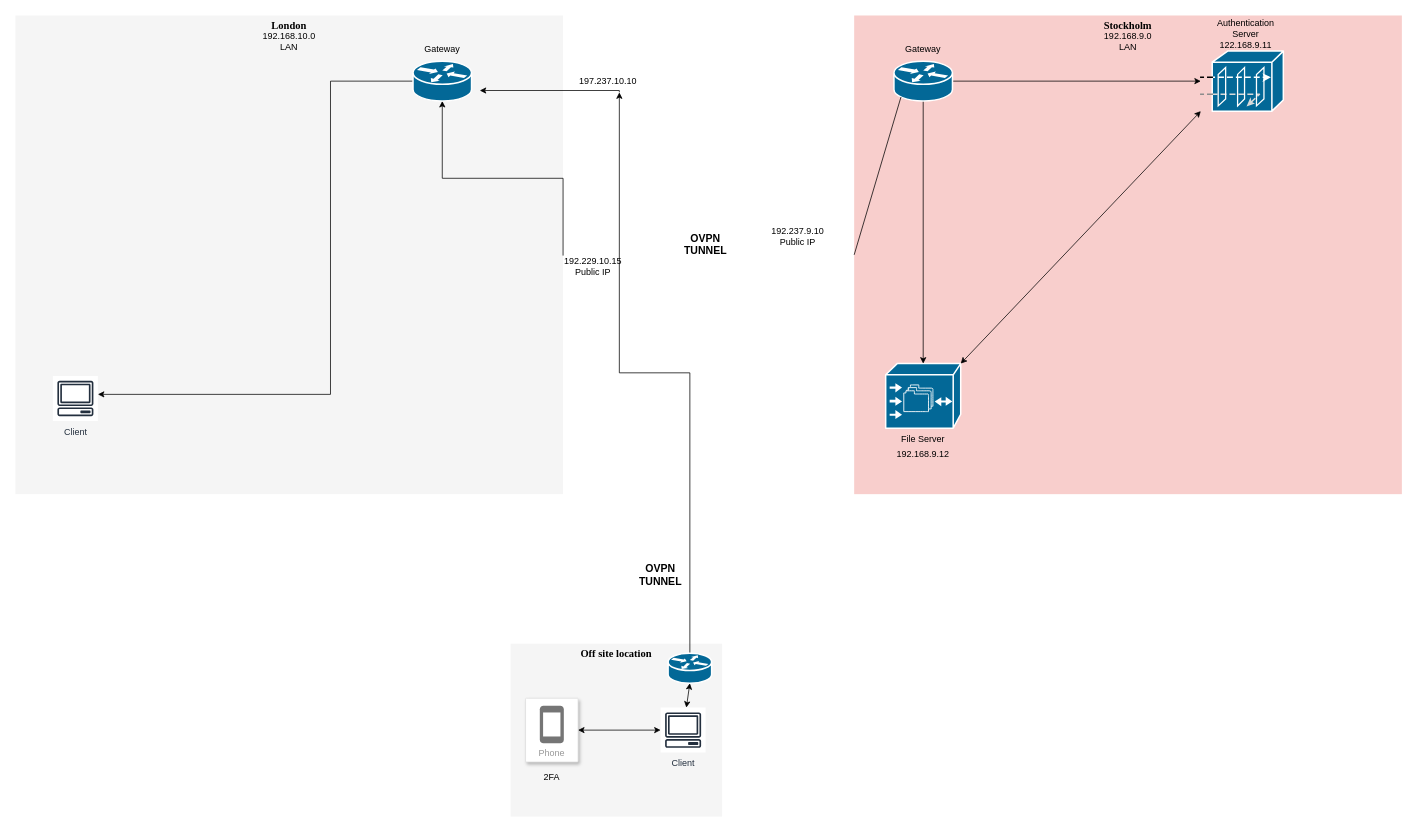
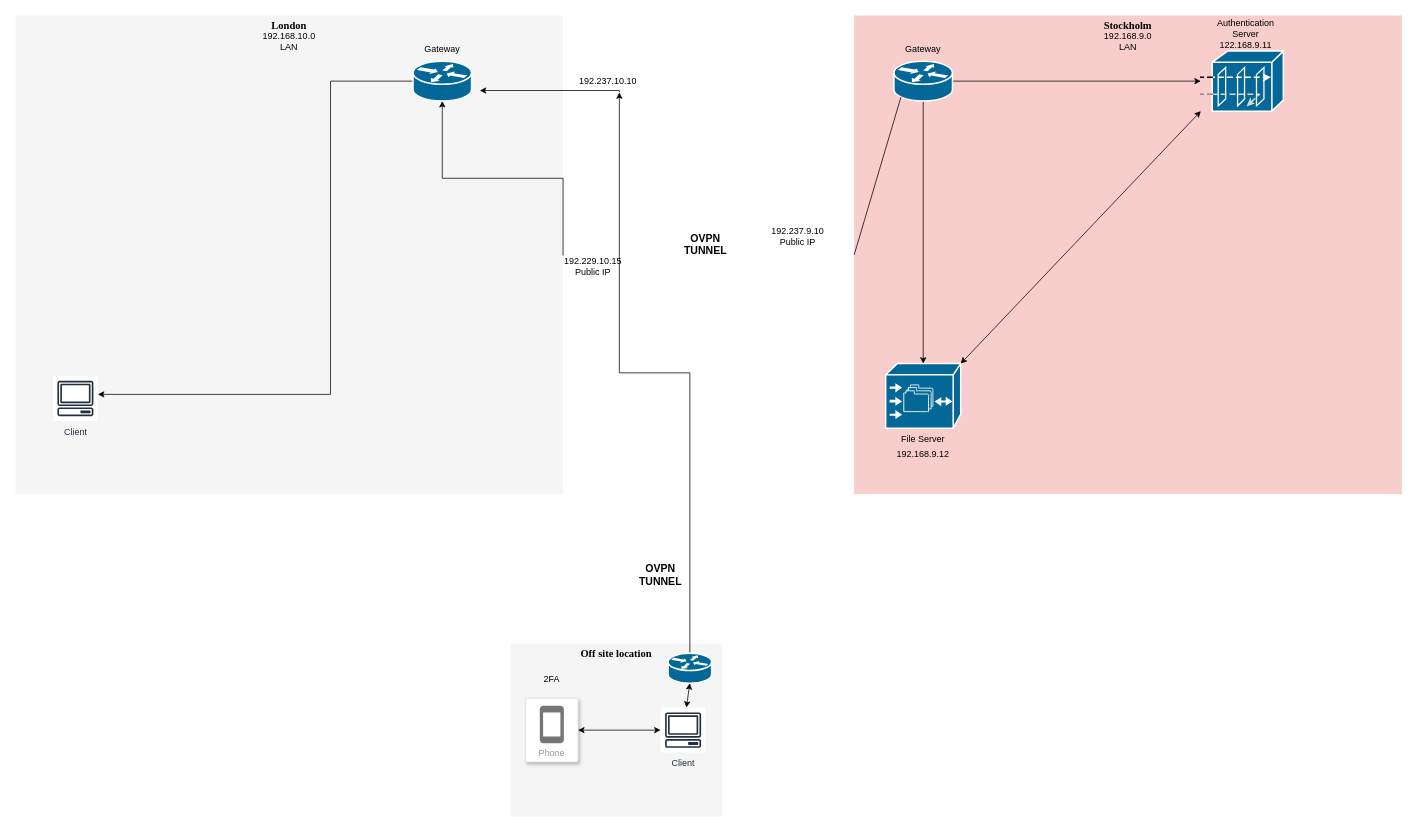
(608, 81) -> (608, 81)
(552, 777) -> (552, 679)
